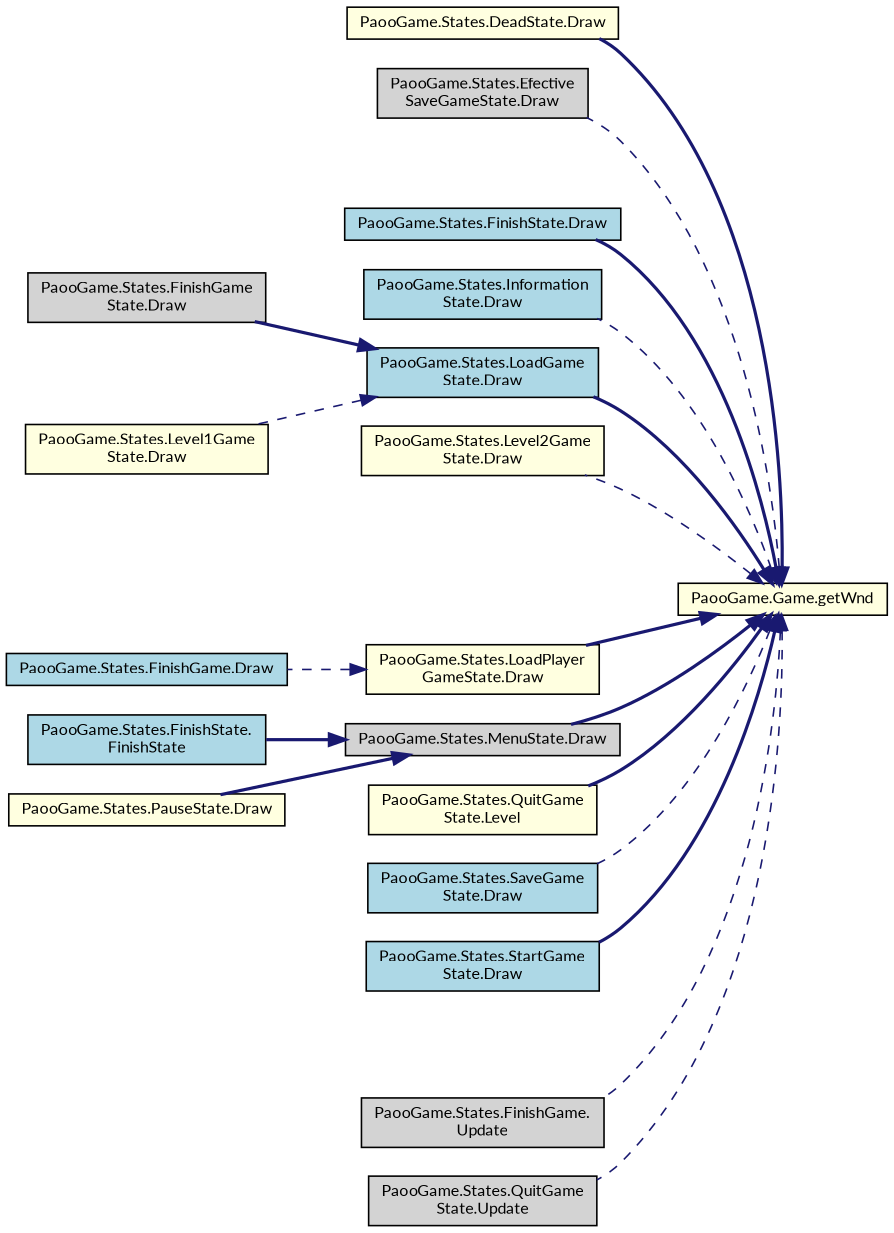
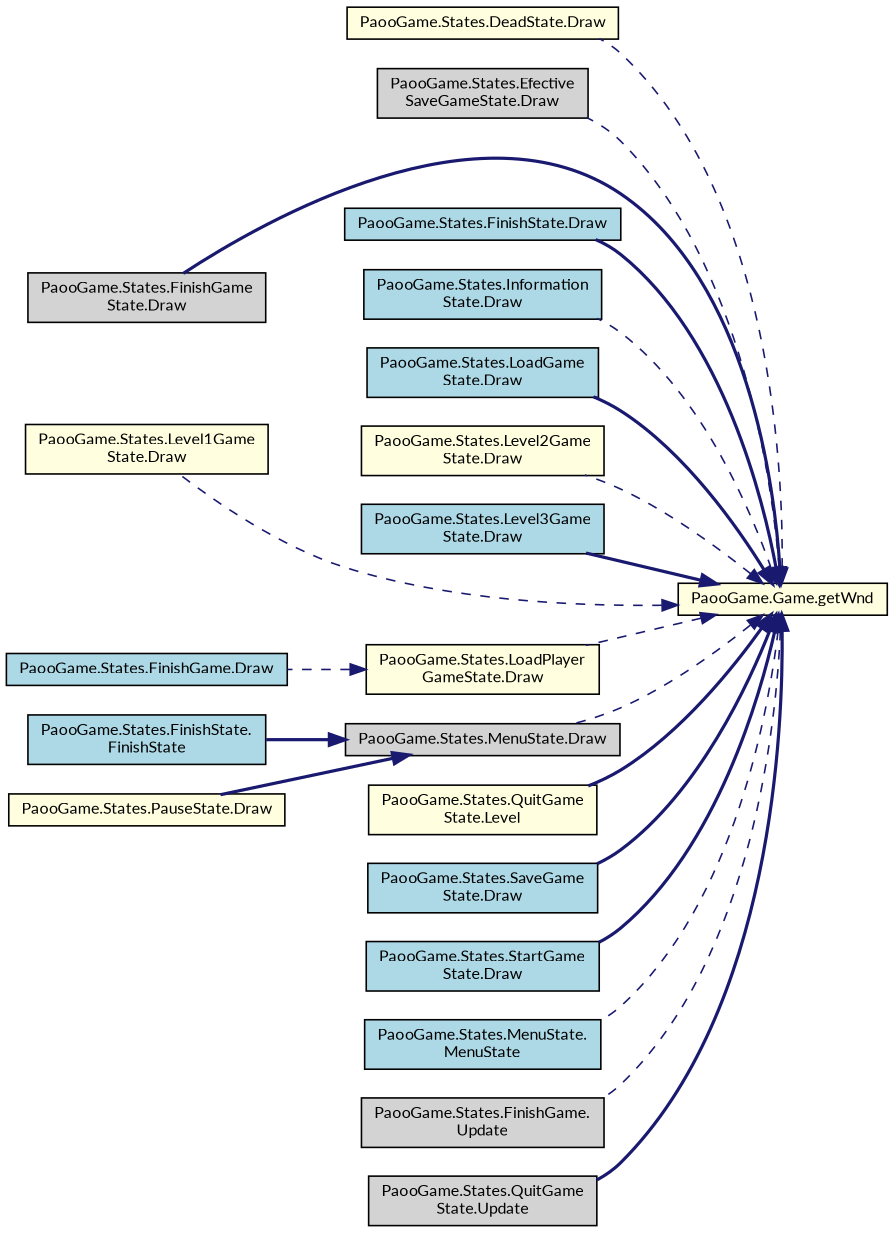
(746, 281) -> (746, 281)
(307, 333) -> (598, 183)
(307, 413) -> (407, 583)
none -> (483, 529)
(643, 632) -> (643, 632)
(666, 684) -> (666, 684)
(702, 761) -> (702, 761)
(746, 927) -> (746, 927)
none -> (483, 1044)
